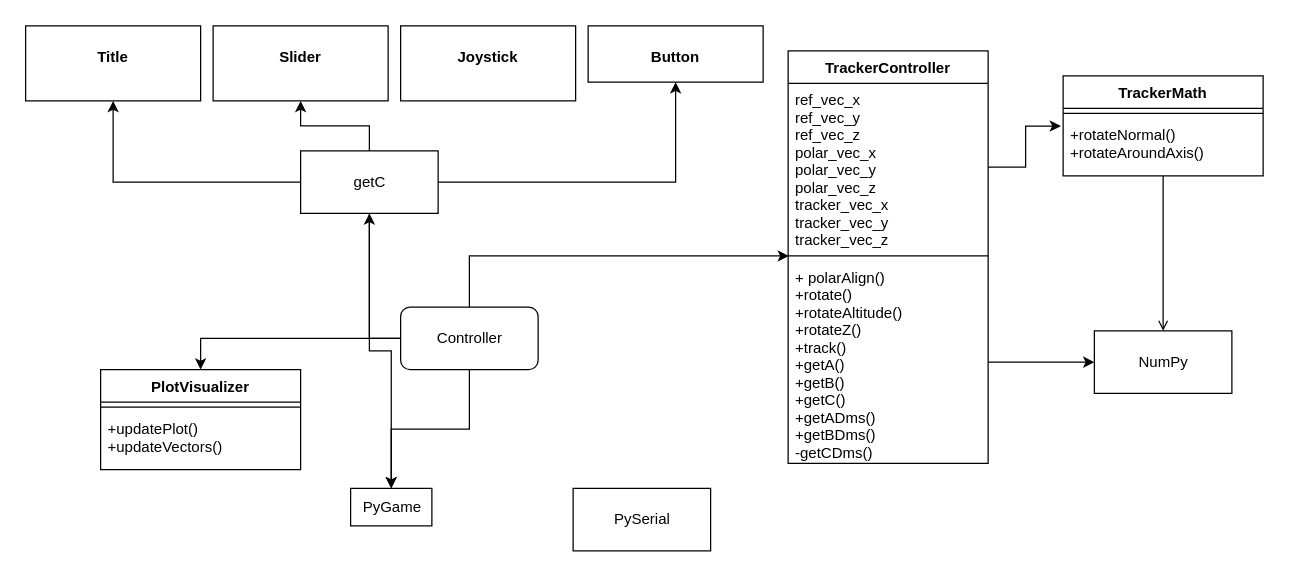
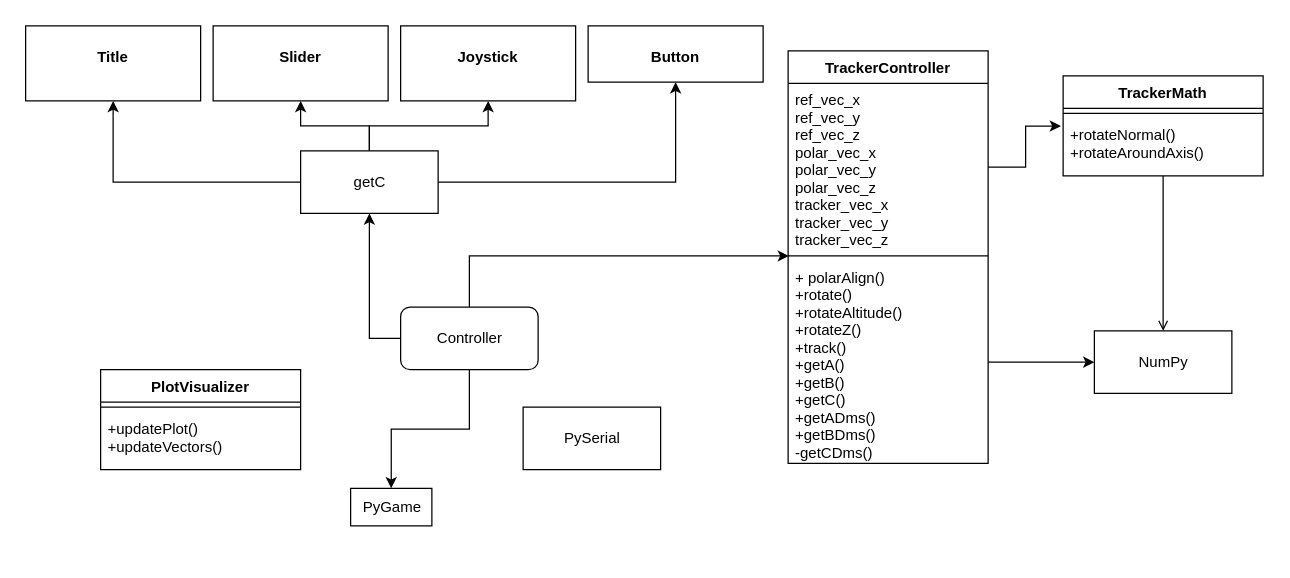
(272, 338) -> none
(391, 372) -> (438, 126)
(642, 519) -> (592, 438)
